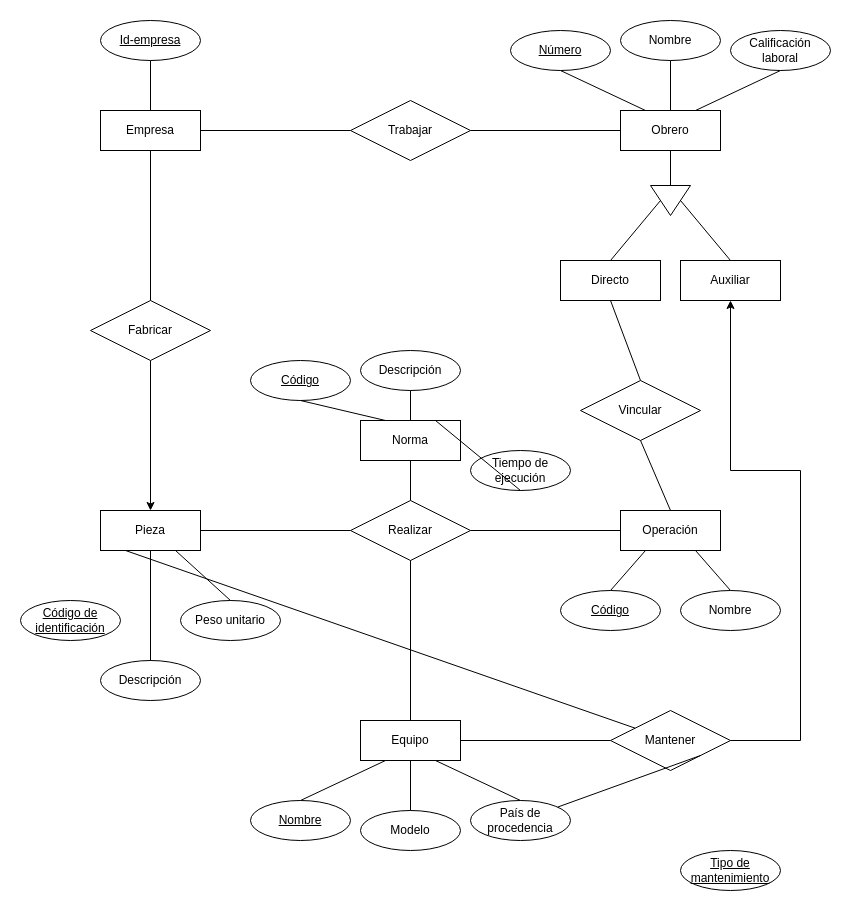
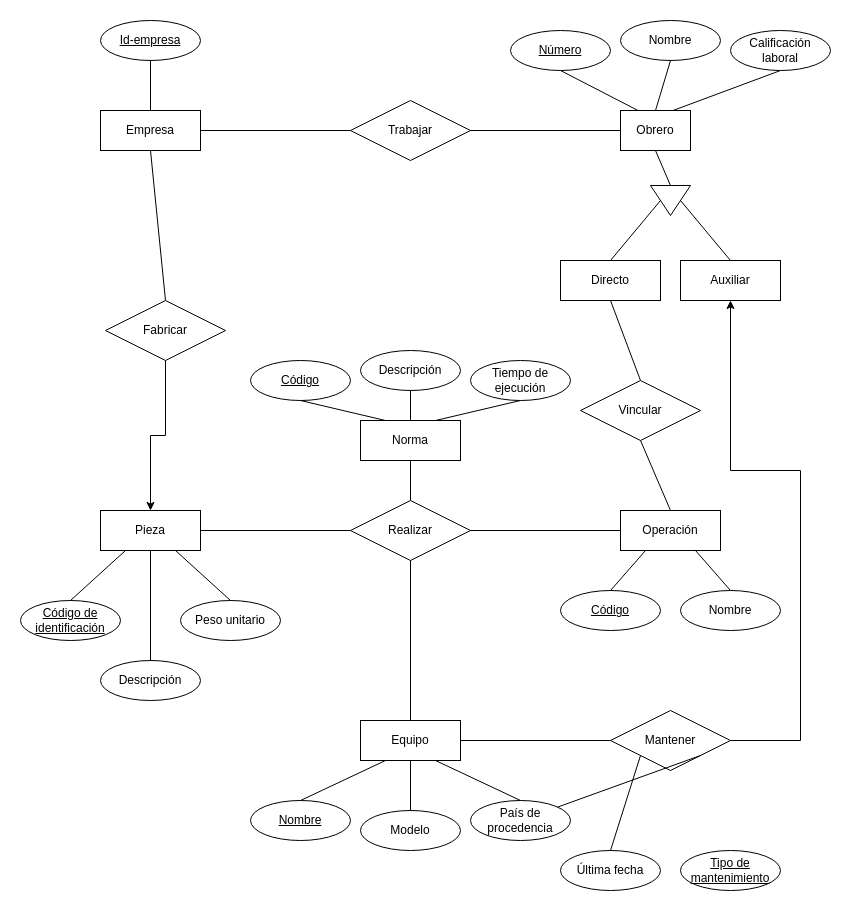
(671, 131) -> (656, 131)
(151, 331) -> (166, 331)
(521, 471) -> (521, 381)
(422, 654) -> (98, 576)
none -> (625, 803)
none -> (611, 871)
